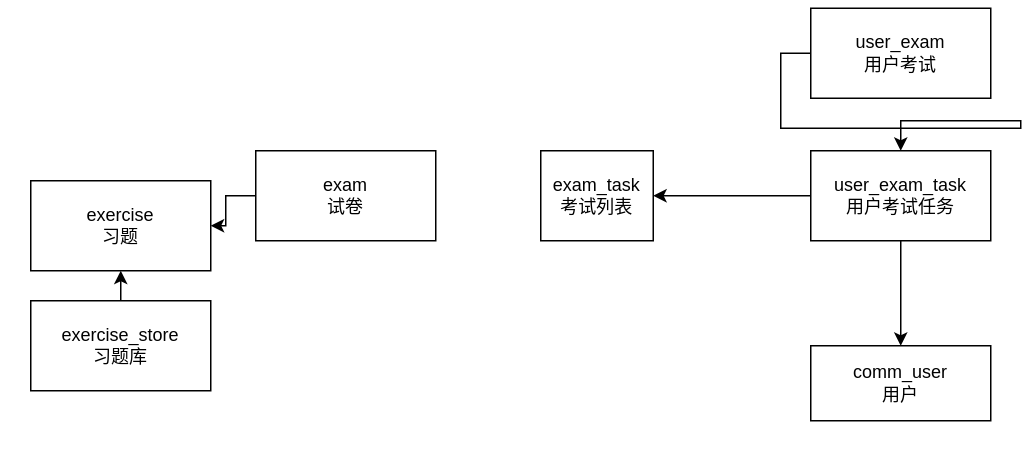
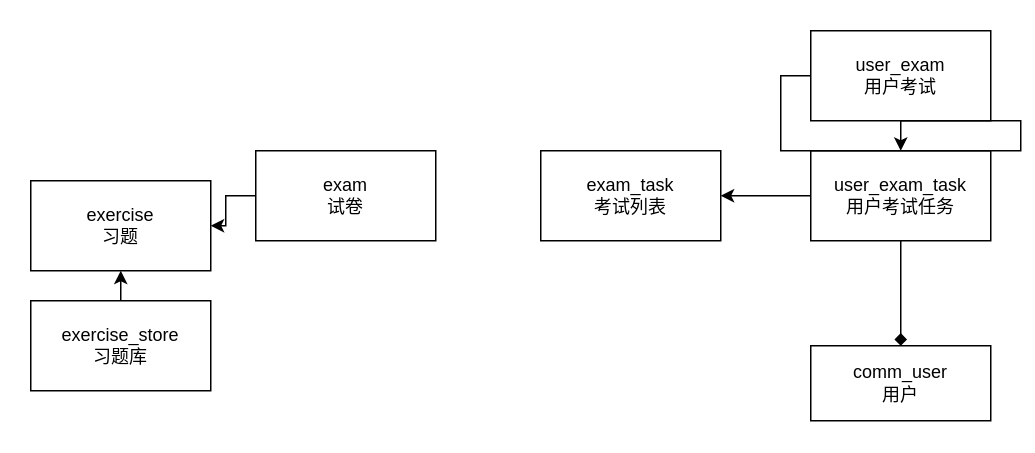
(901, 53) -> (901, 76)
(597, 196) -> (631, 196)
(901, 334) -> (901, 333)
